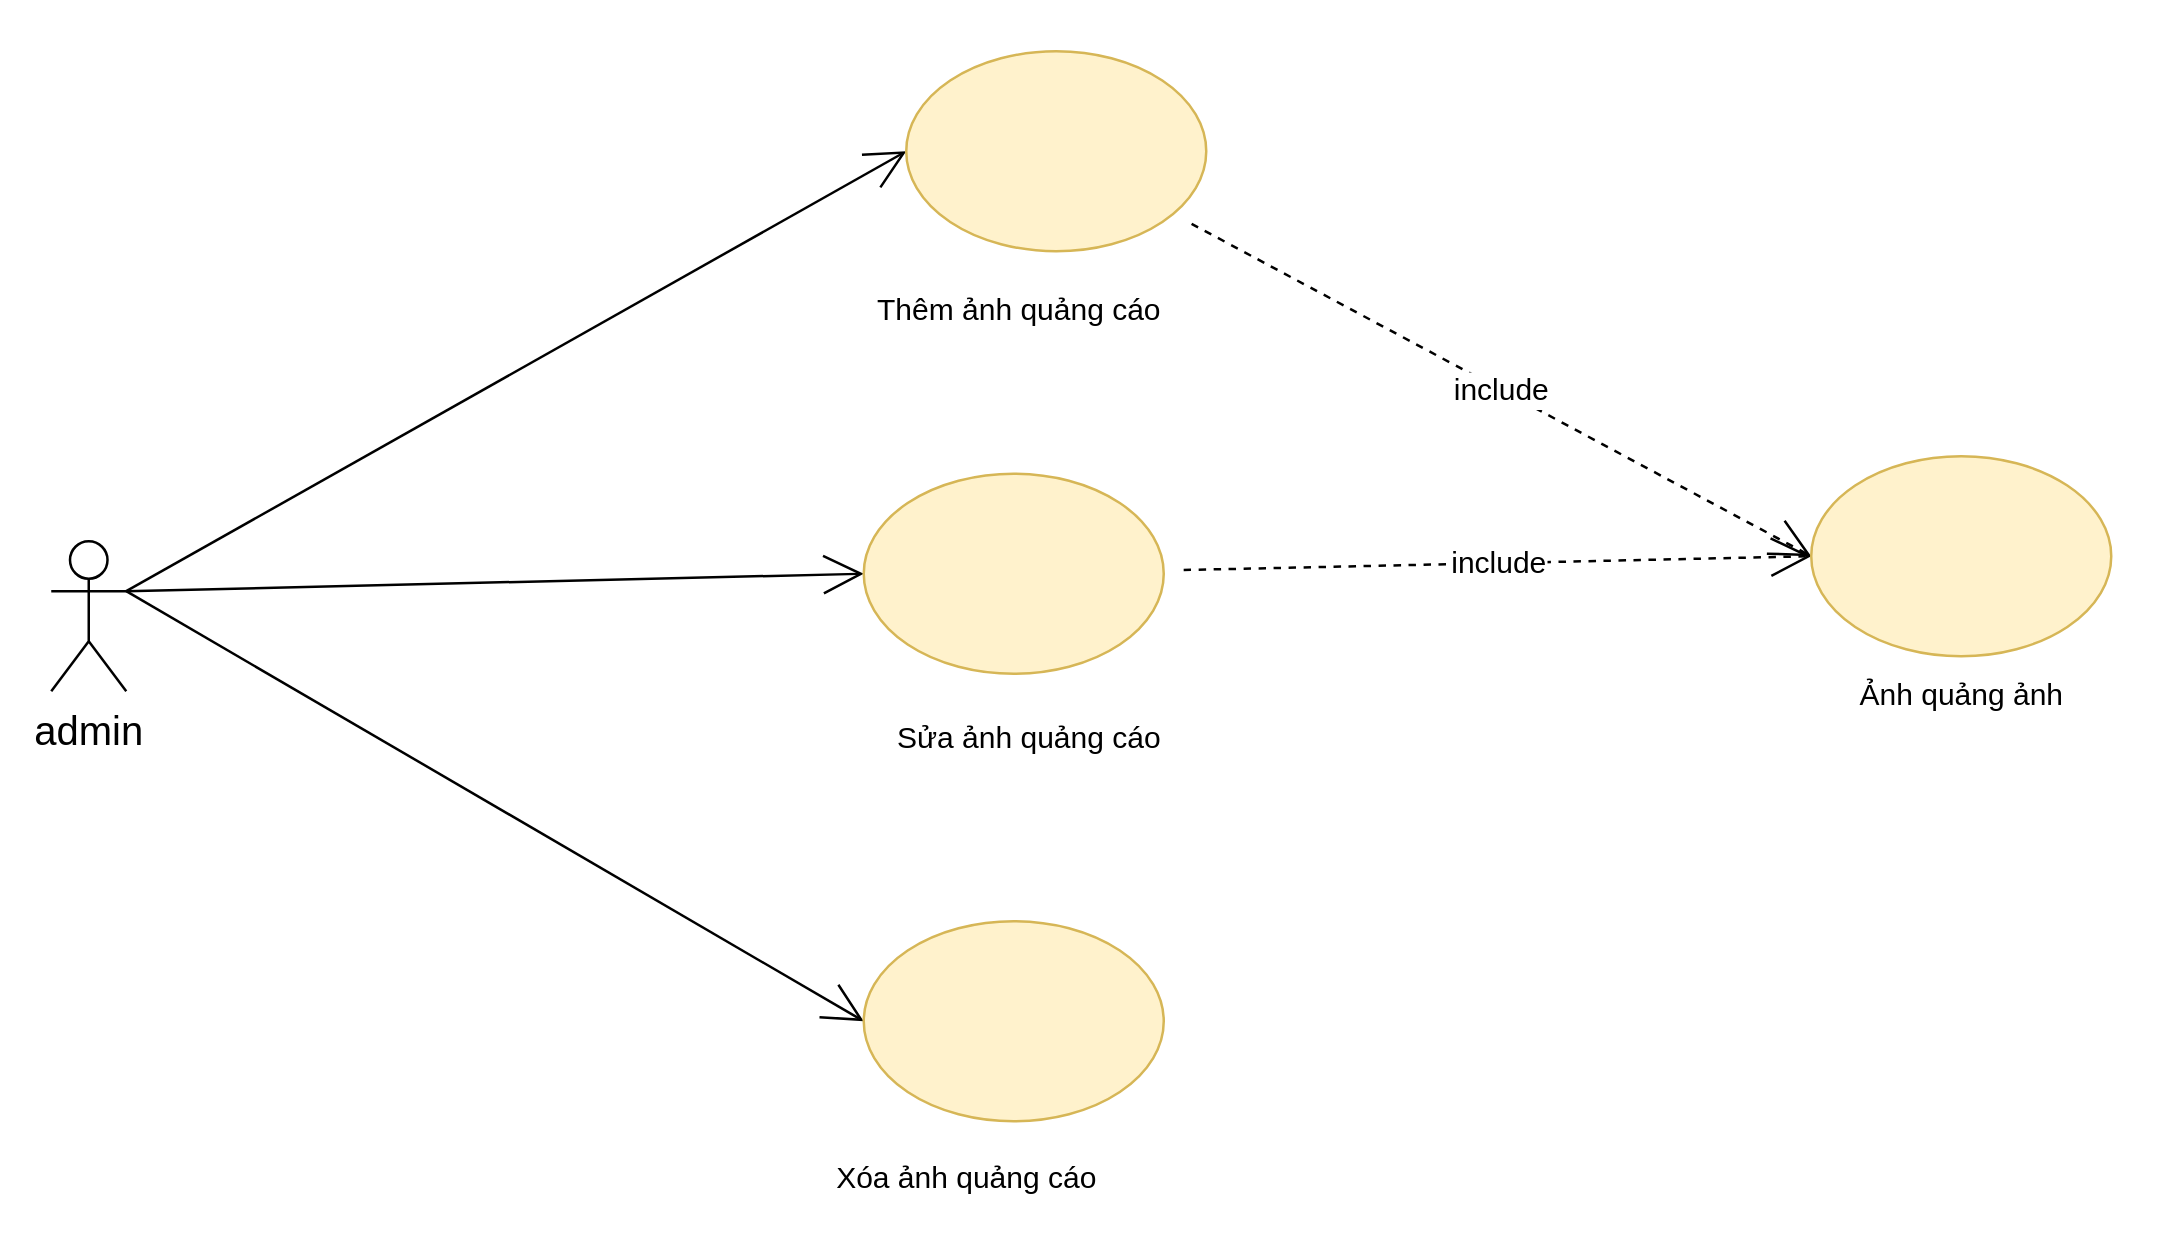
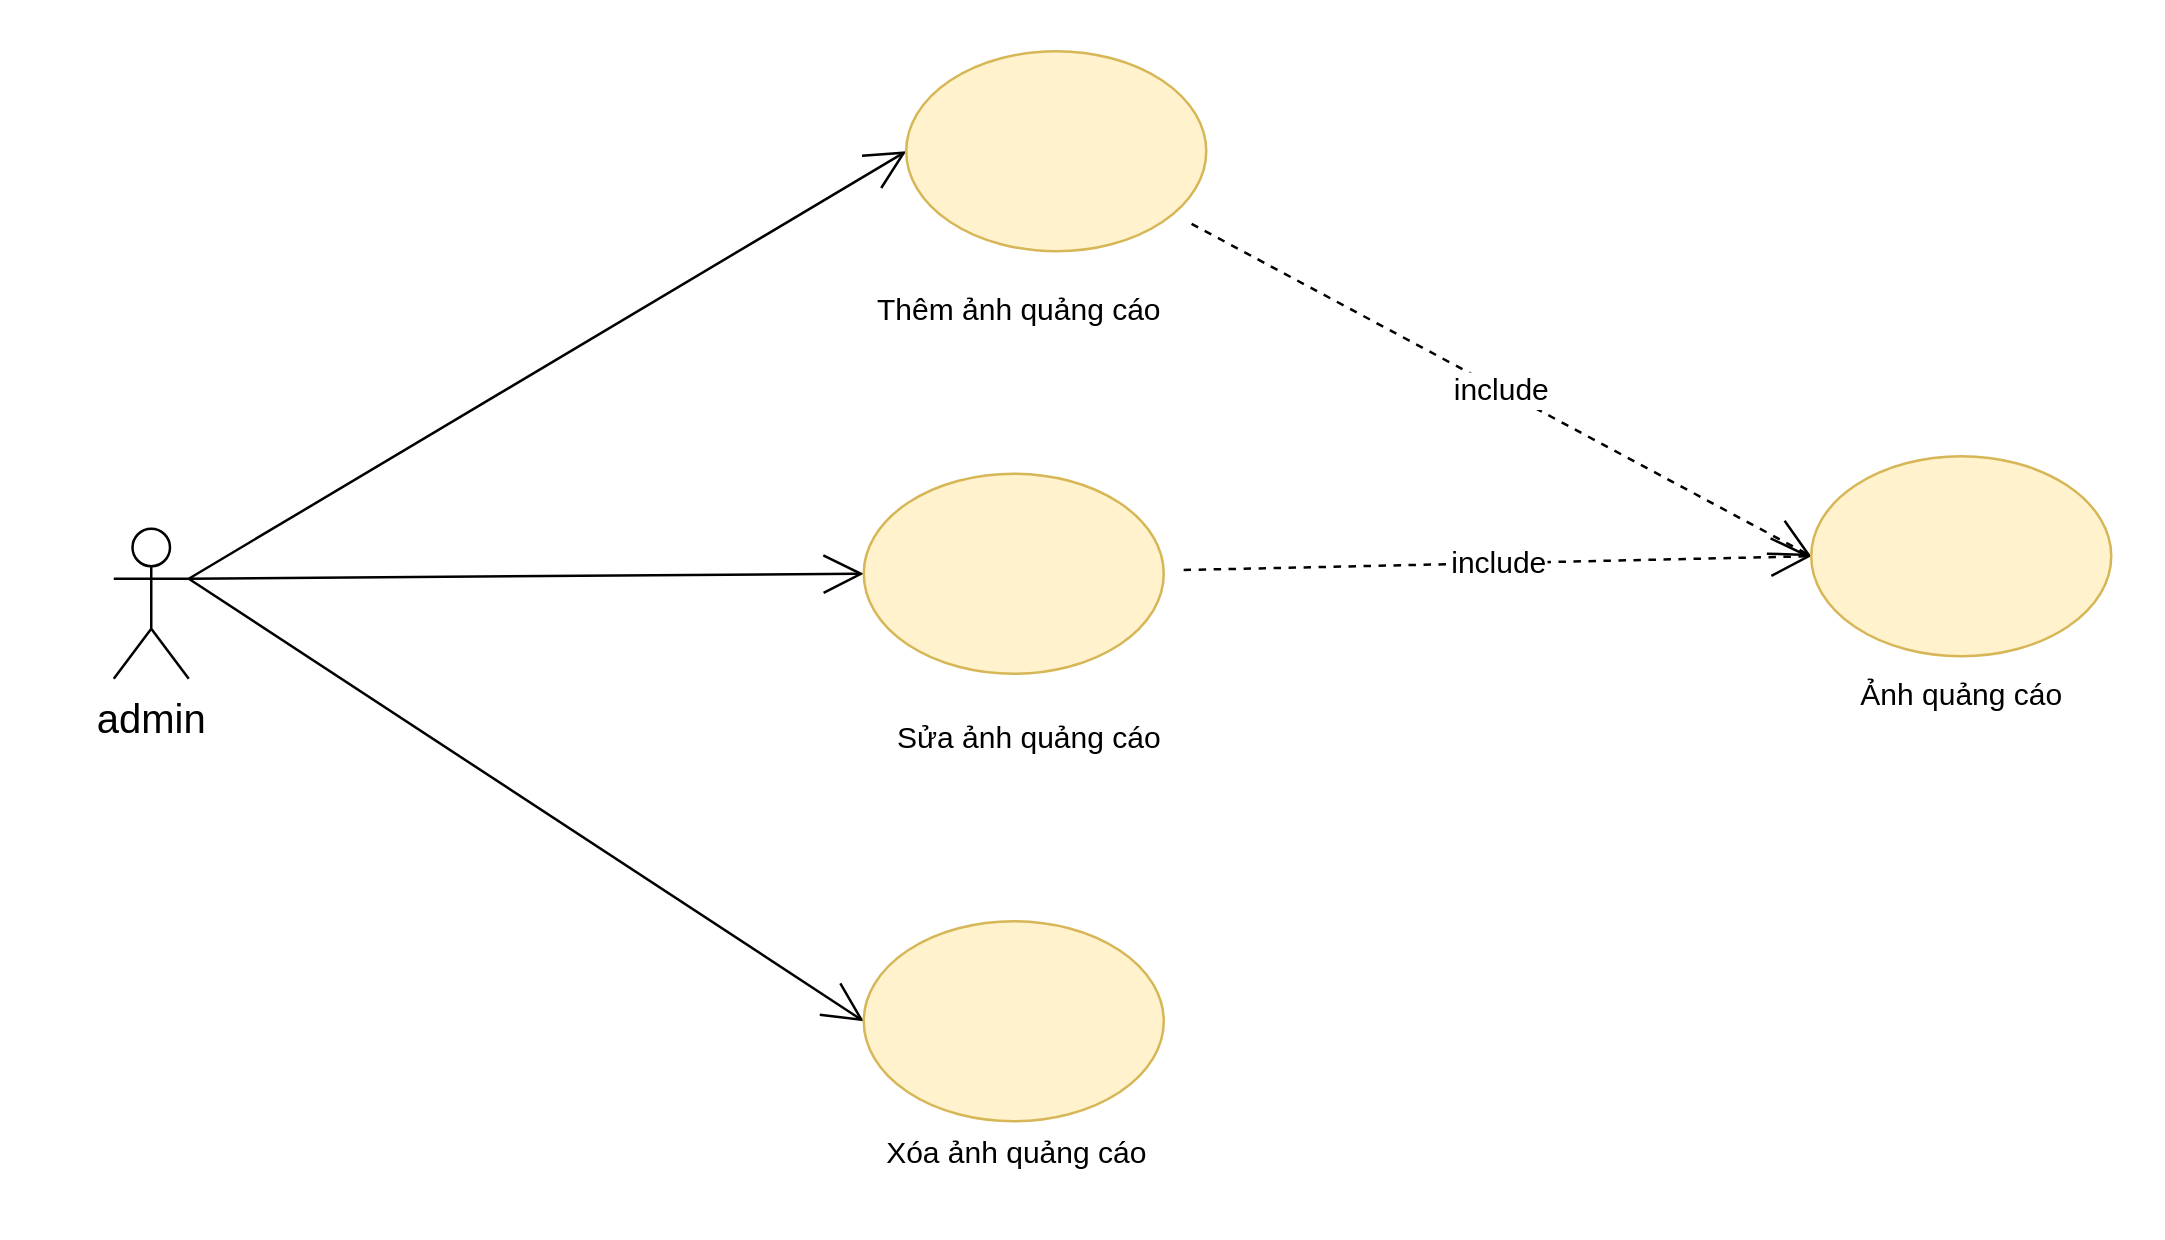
(89, 616) -> (151, 604)
(1963, 696) -> (1963, 696)
(965, 1179) -> (1015, 1154)
